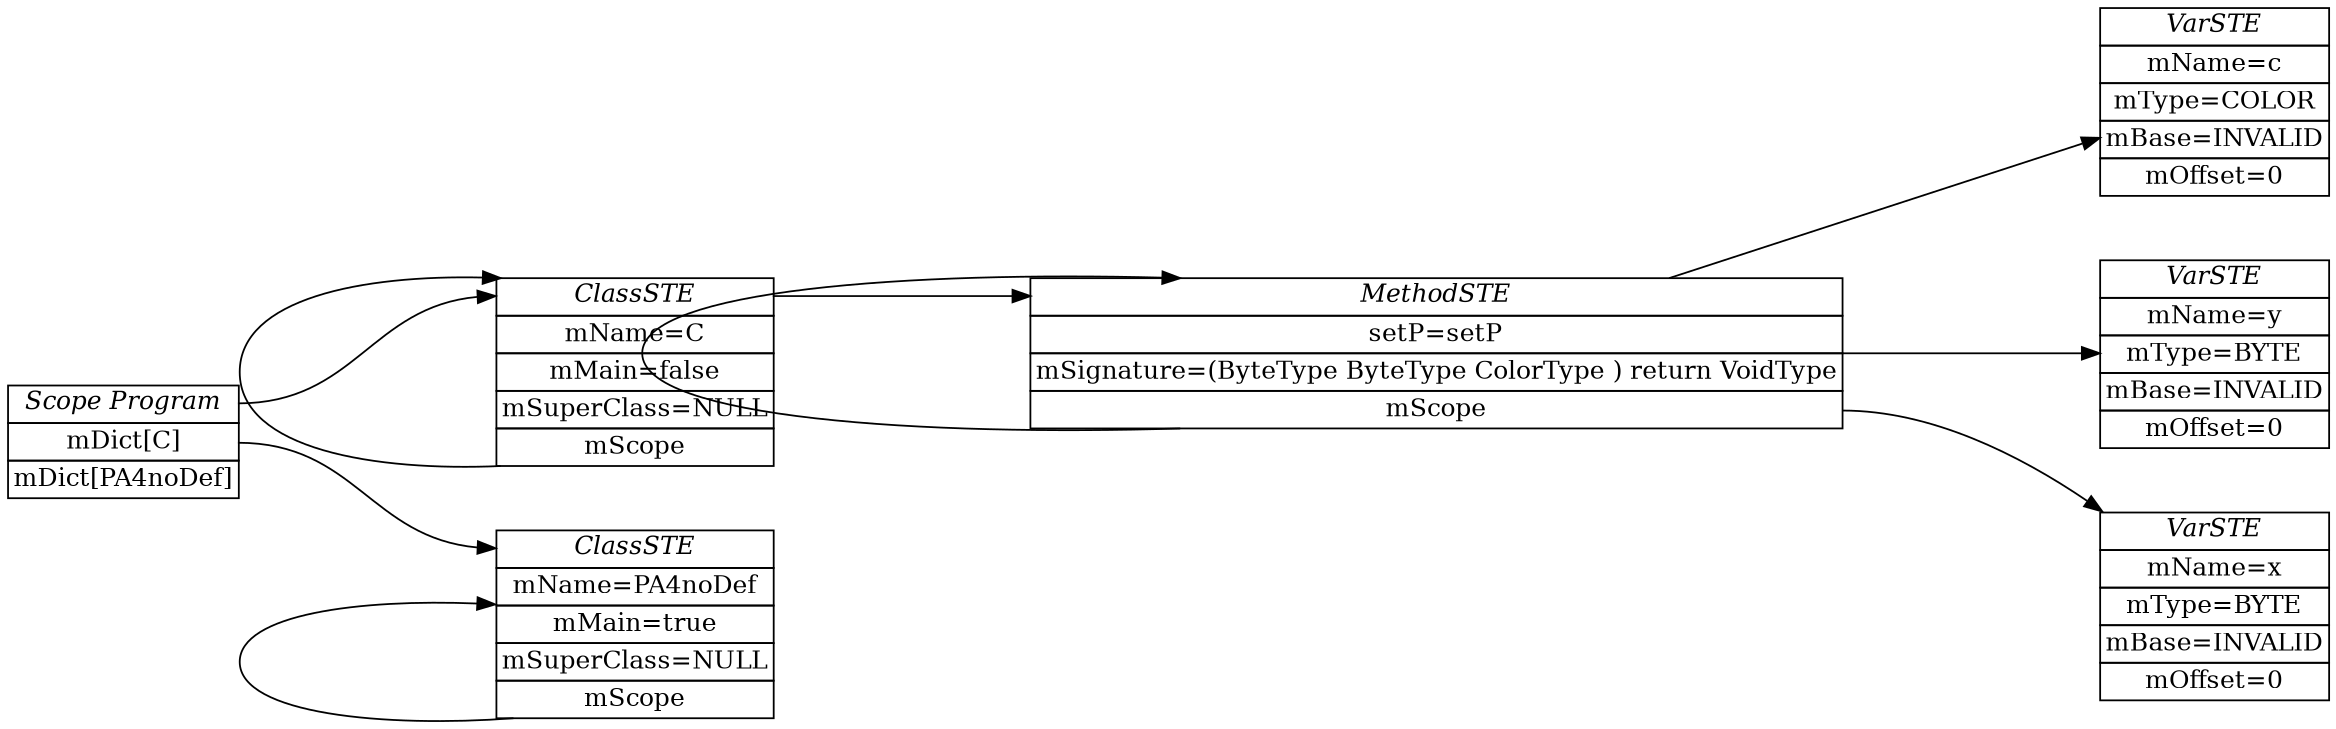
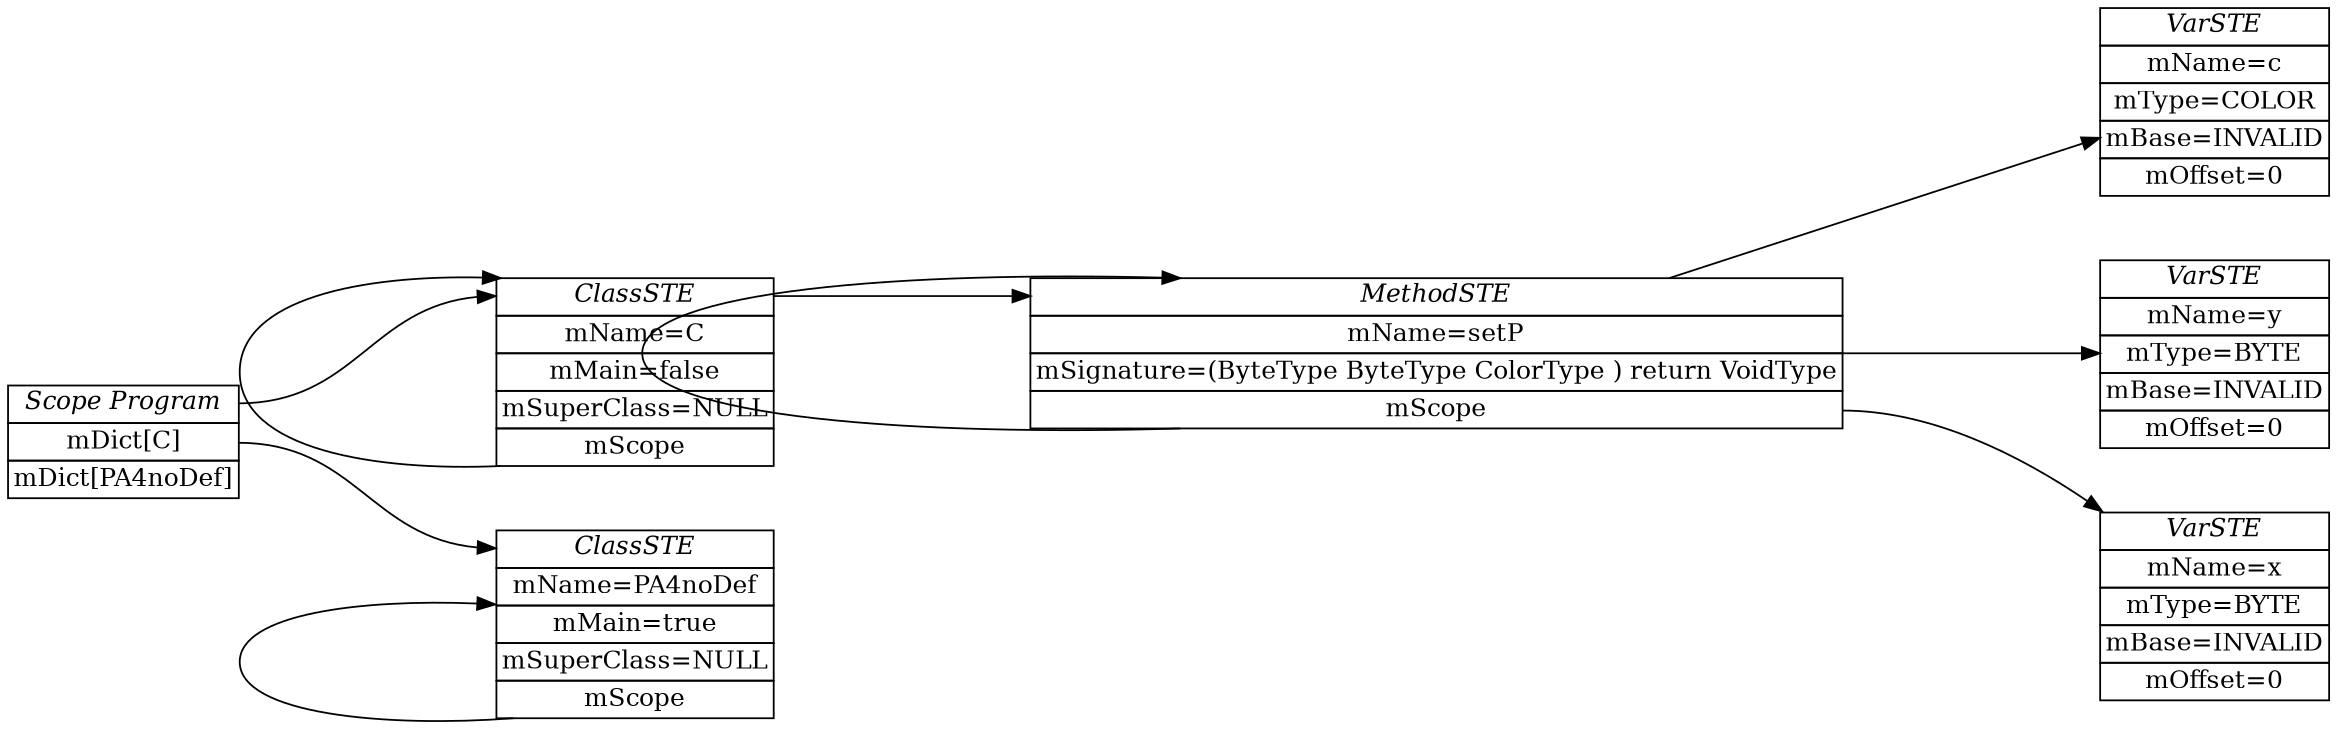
(1436, 334) -> (1436, 334)
